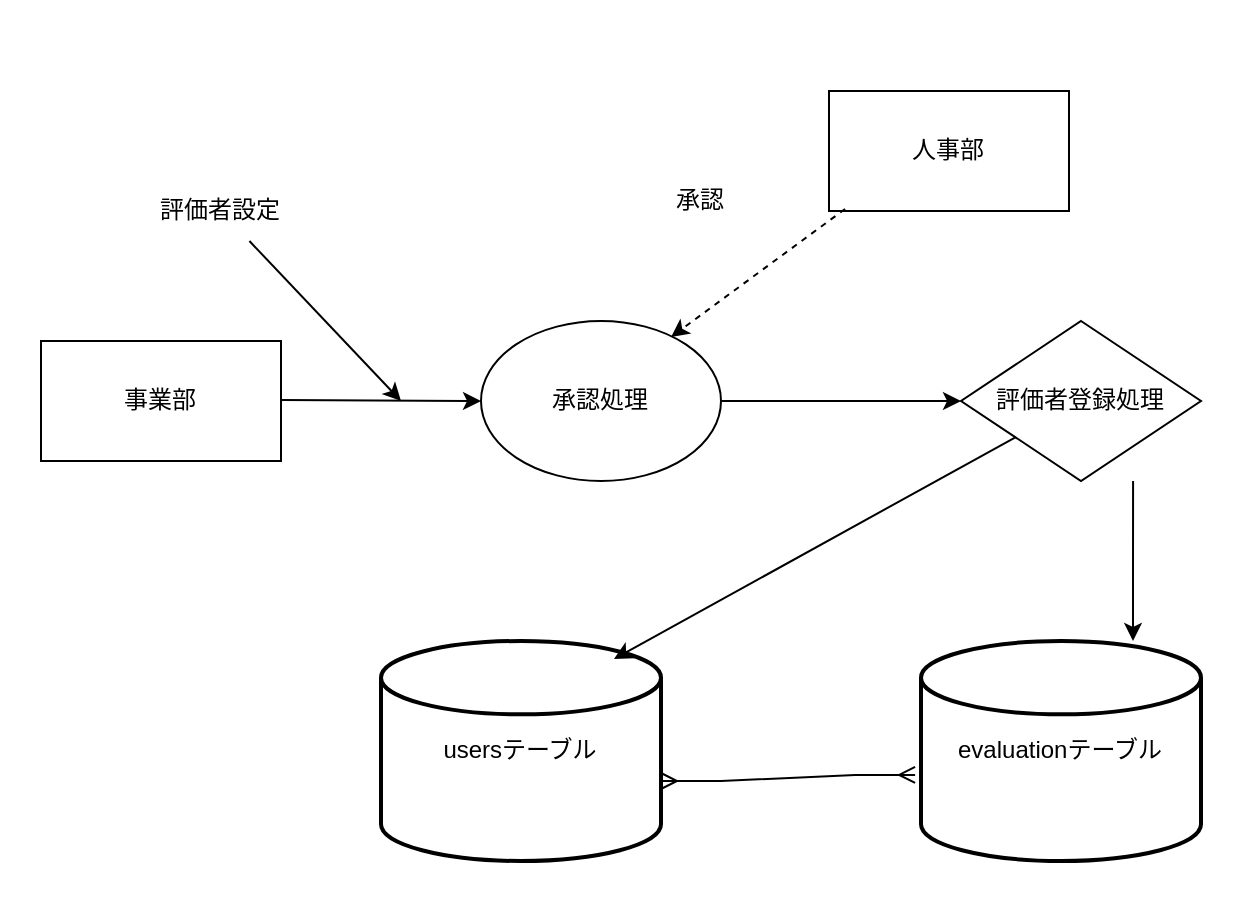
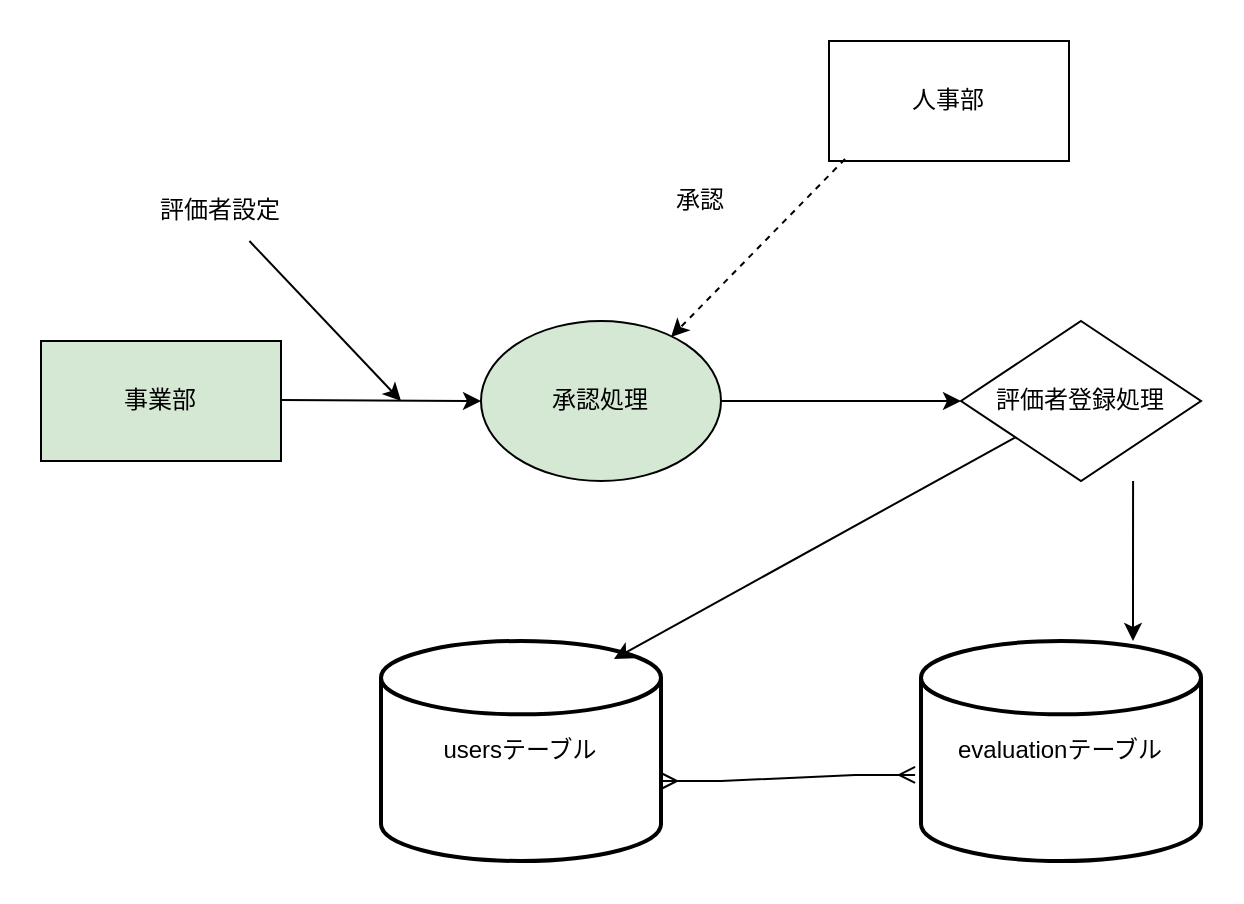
(949, 151) -> (949, 101)
(161, 401) -> (161, 401)
(601, 401) -> (601, 401)
